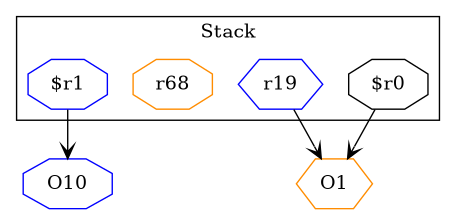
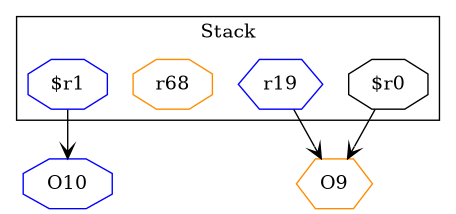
(334, 184) -> (334, 184)
